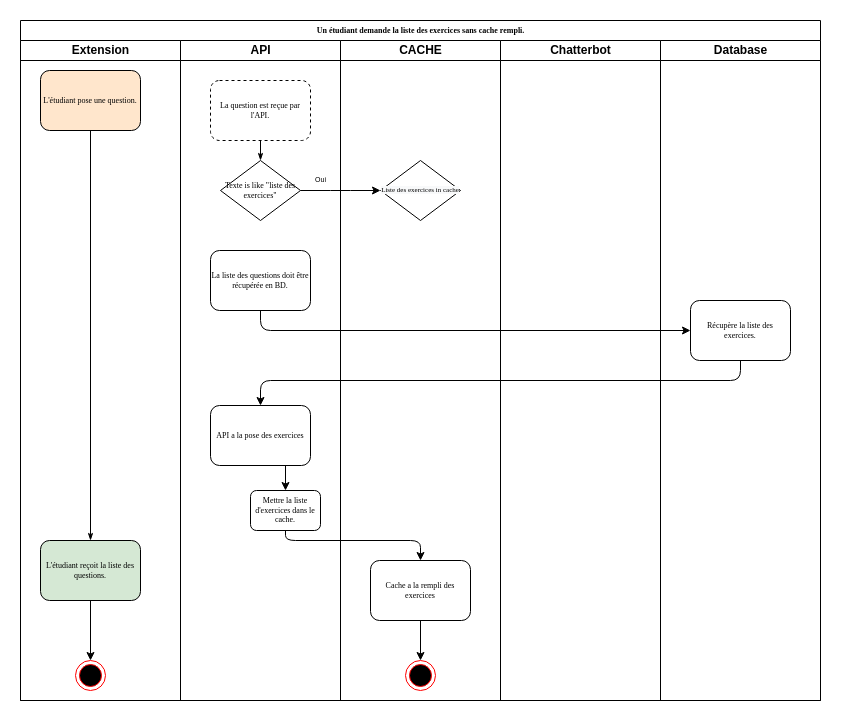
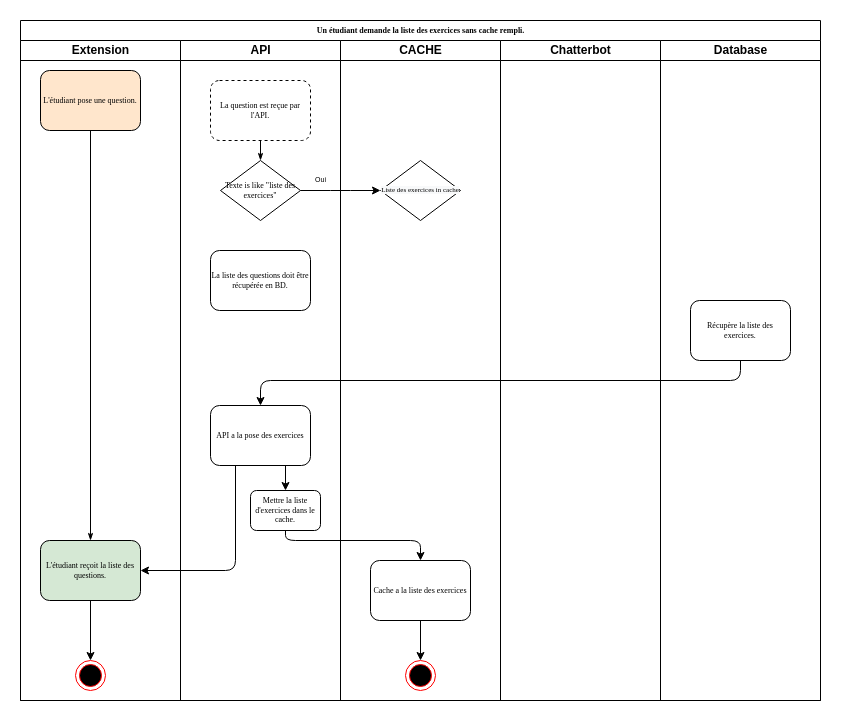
(467, 331) -> none
none -> (236, 557)
(421, 591) -> (421, 591)
